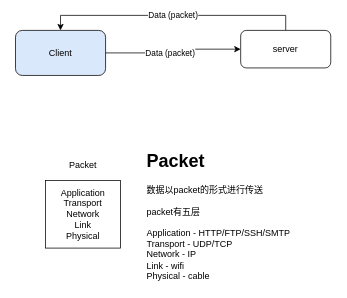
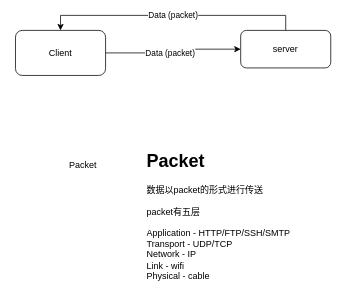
(60, 53) -> (60, 53)
(83, 214) -> none
